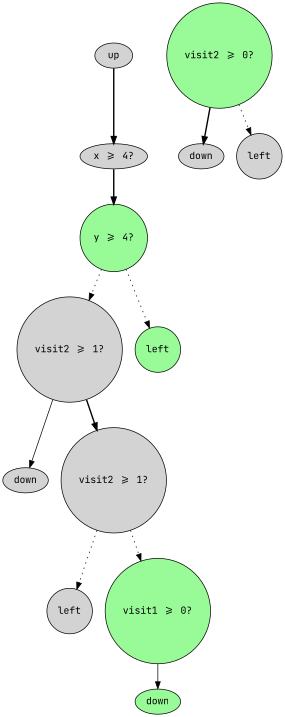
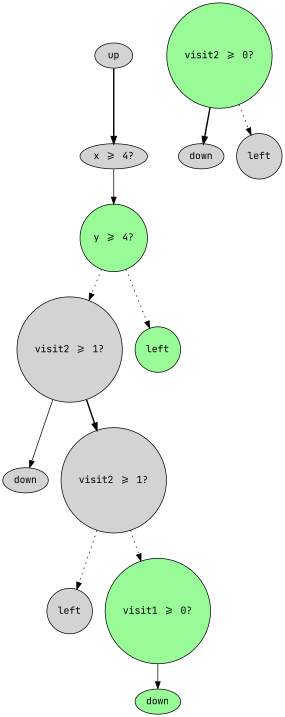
(114, 183) -> (114, 183)
